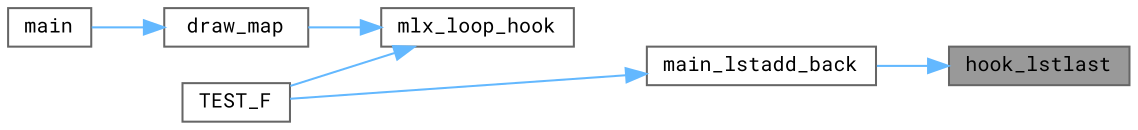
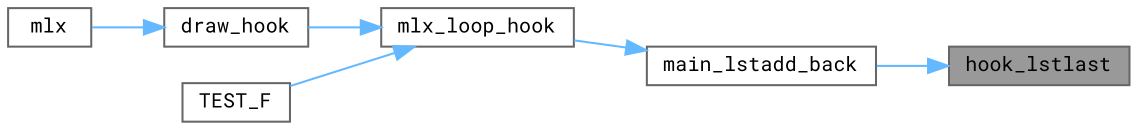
(50, 27) -> (50, 27)
(236, 27) -> (236, 27)
(458, 87) -> (600, 44)
